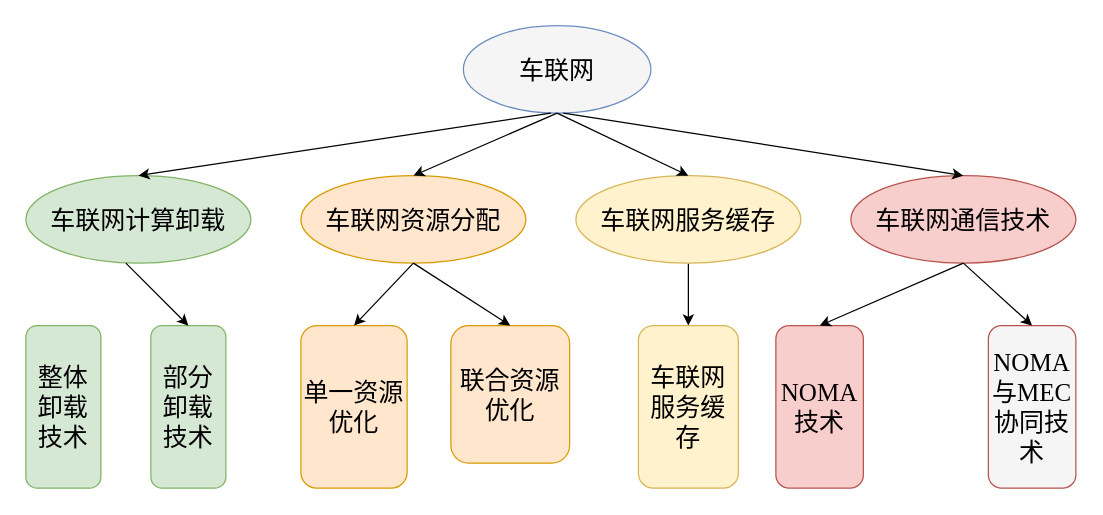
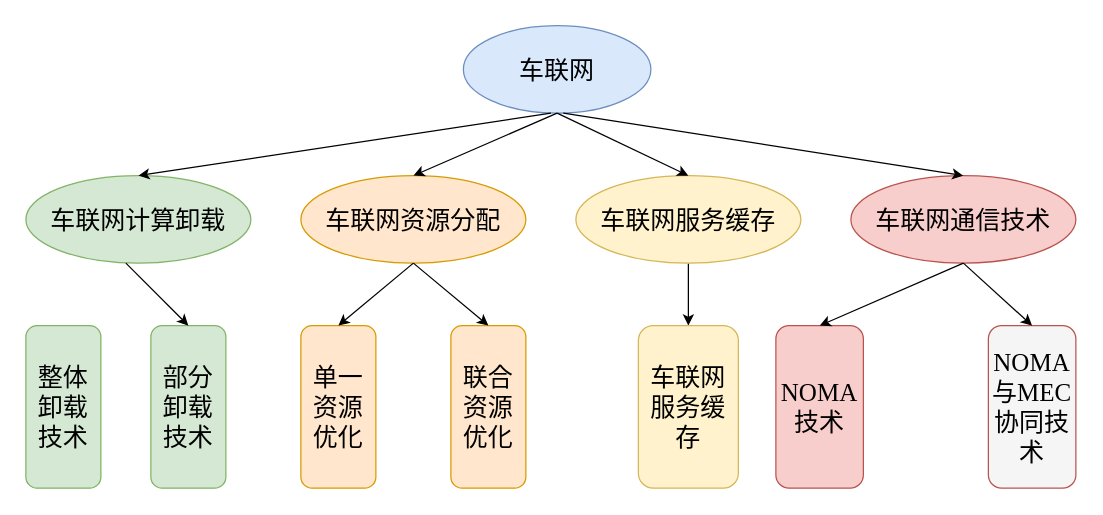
(557, 69) -> (557, 69)
(510, 394) -> (488, 407)
(354, 407) -> (338, 407)
